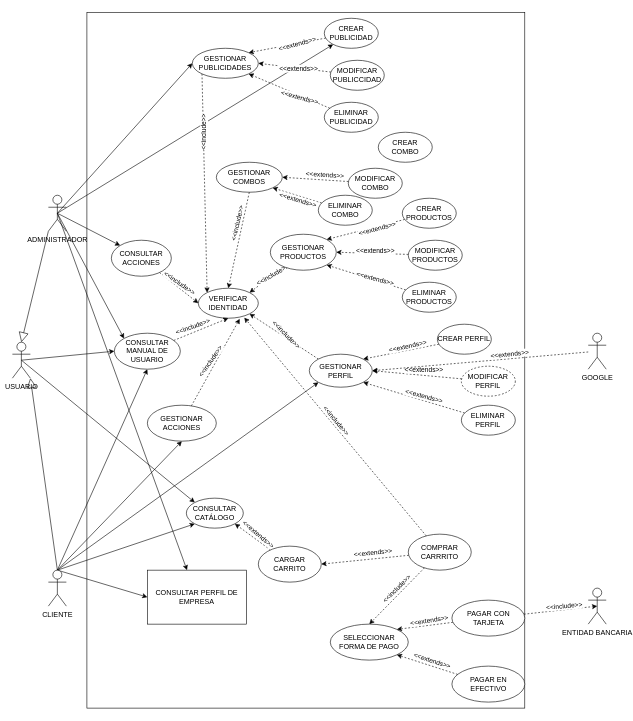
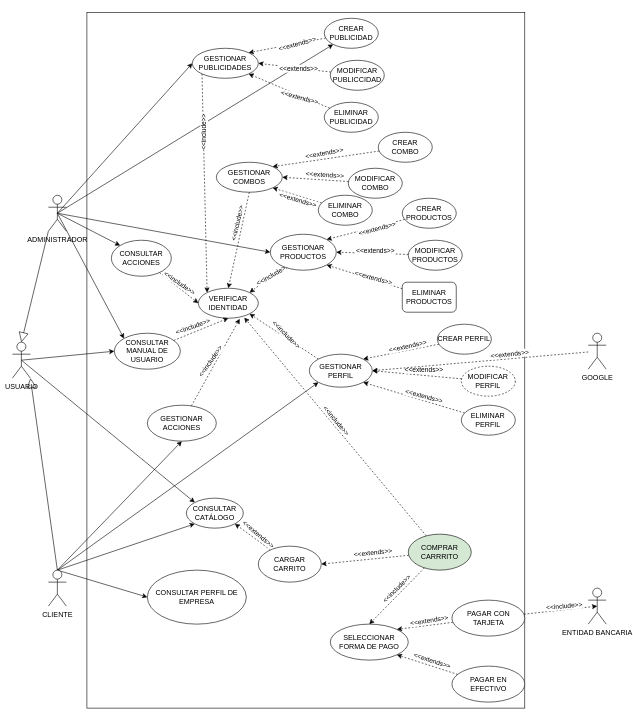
none -> (333, 158)
(429, 297) -> (429, 297)
(125, 398) -> (165, 233)
(103, 469) -> none
(440, 552) -> (440, 552)
(197, 597) -> (197, 597)
